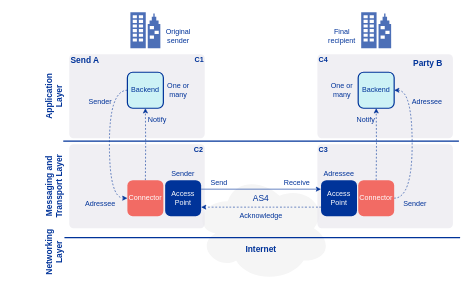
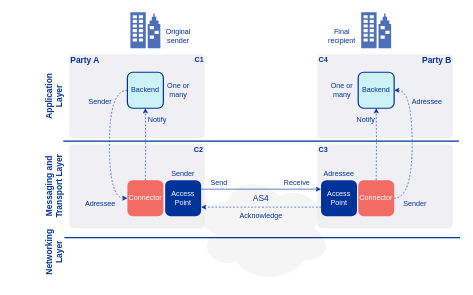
(85, 60) -> (85, 60)
(428, 63) -> (437, 60)
(261, 249) -> none
